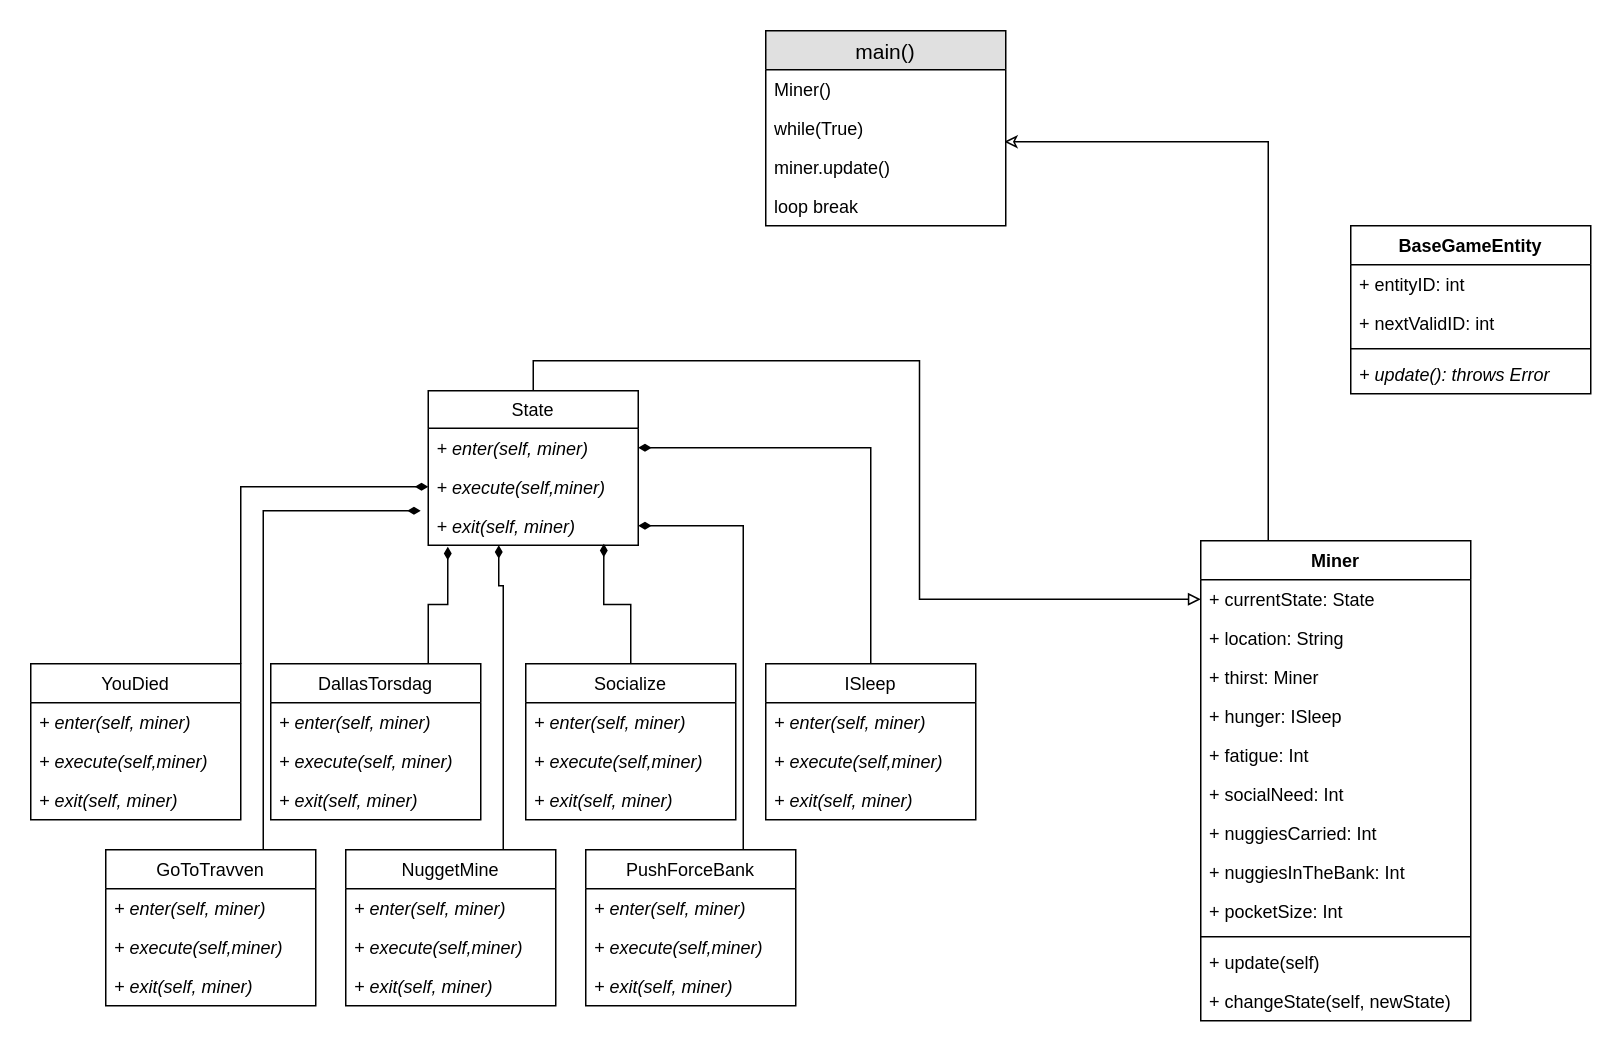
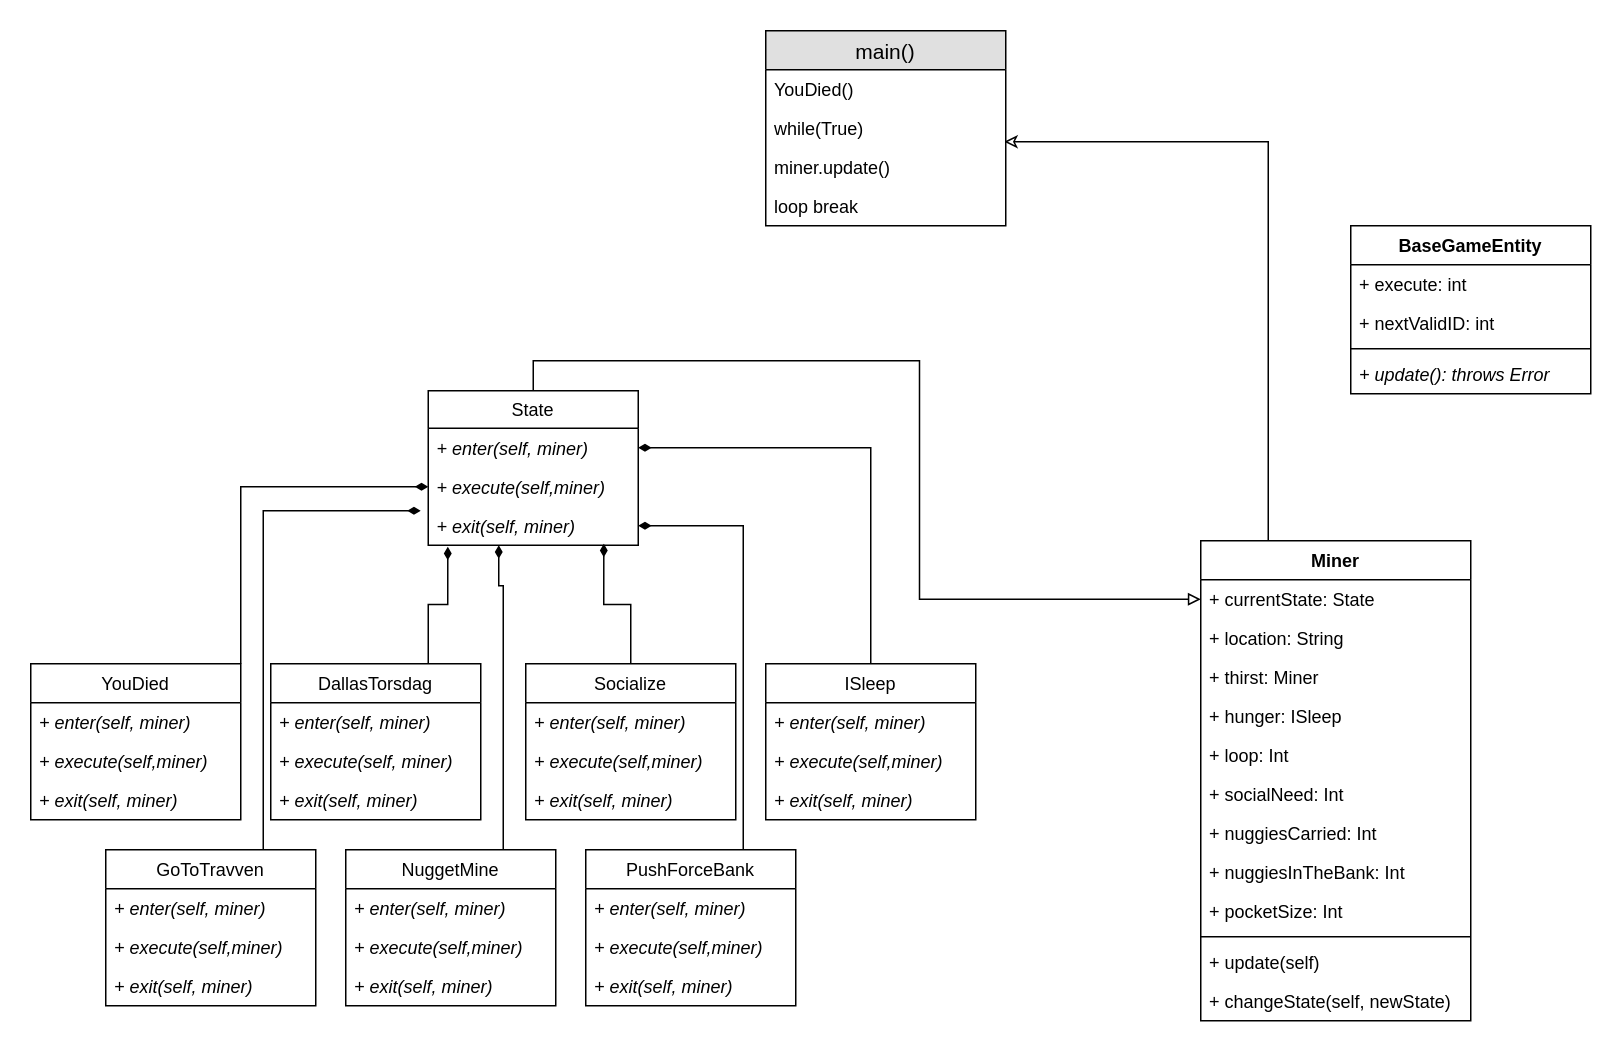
(807, 90) -> (817, 90)
(1423, 285) -> (1420, 285)
(1270, 756) -> (1255, 756)
